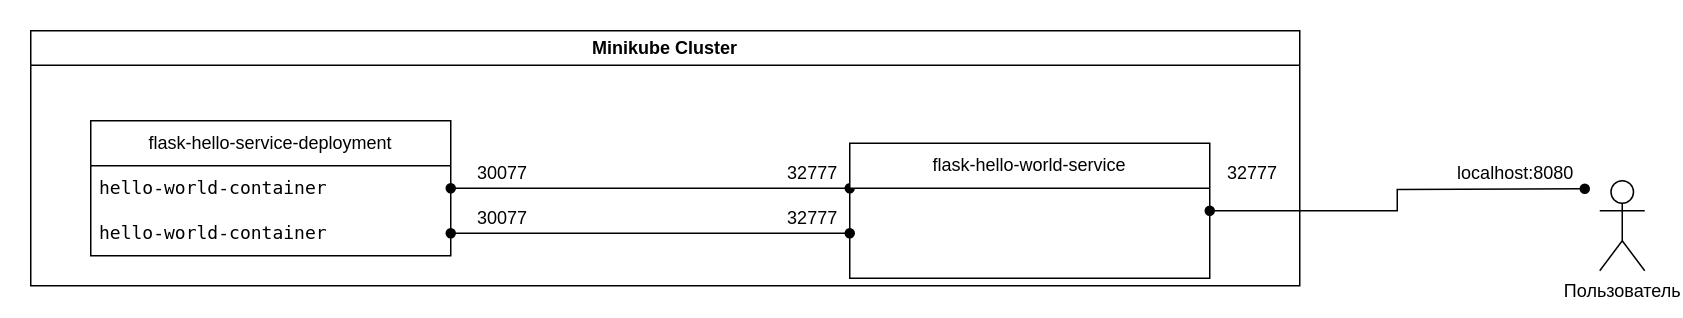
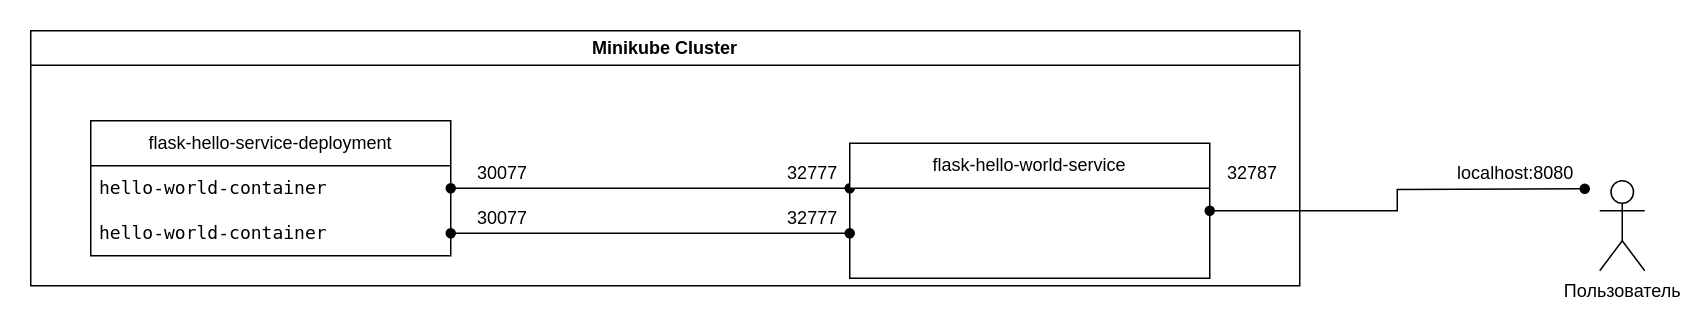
(1402, 173) -> (1402, 173)
